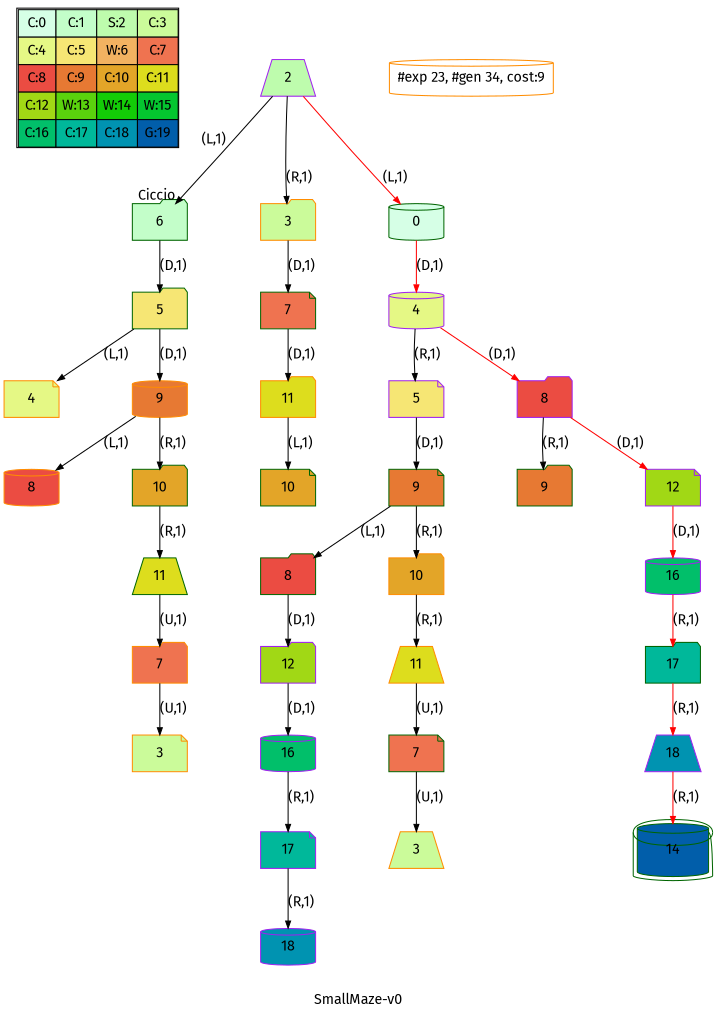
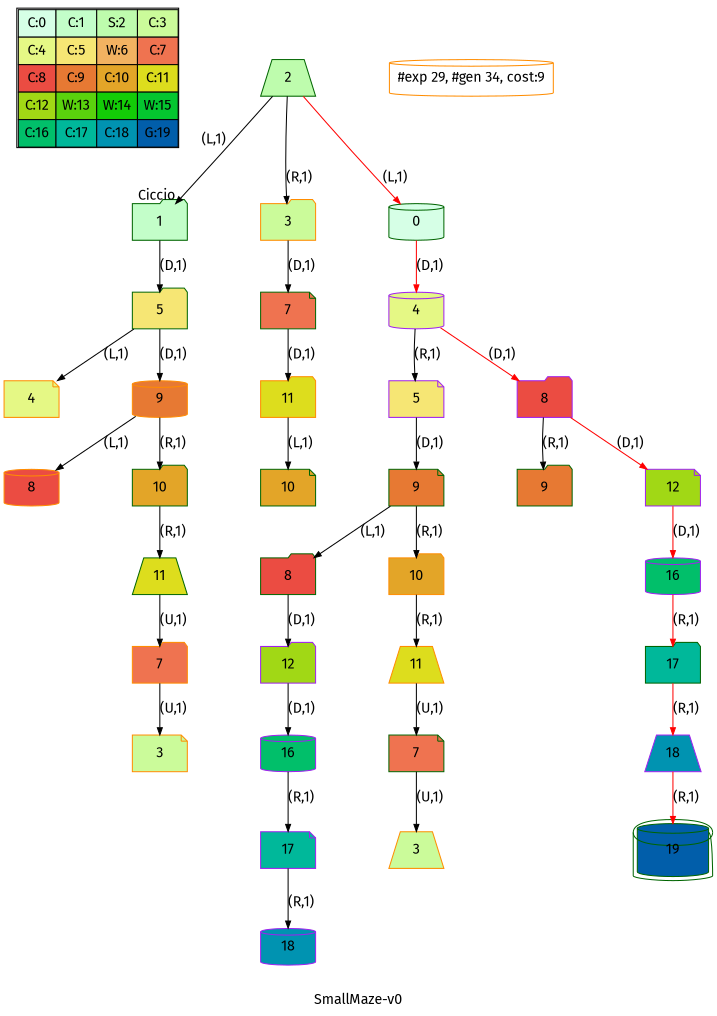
(288, 78) -> (288, 78)
(471, 78) -> (471, 78)
(160, 222) -> (160, 222)
(673, 850) -> (673, 850)
